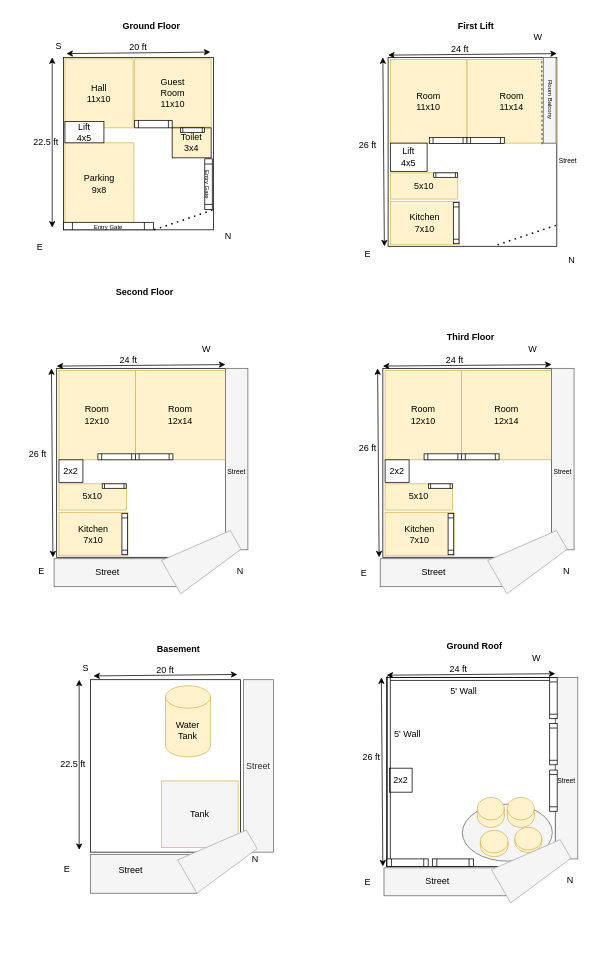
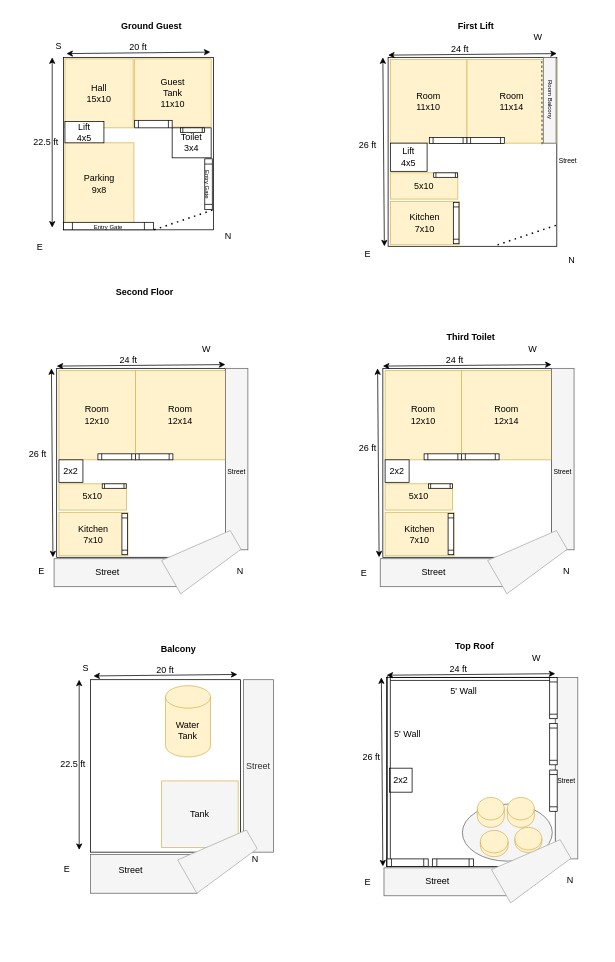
(152, 27) -> (152, 27)
(99, 93) -> (99, 93)
(173, 93) -> (173, 93)
(192, 143) -> (192, 143)
(471, 338) -> (471, 338)
(475, 647) -> (475, 647)
(179, 649) -> (179, 649)
